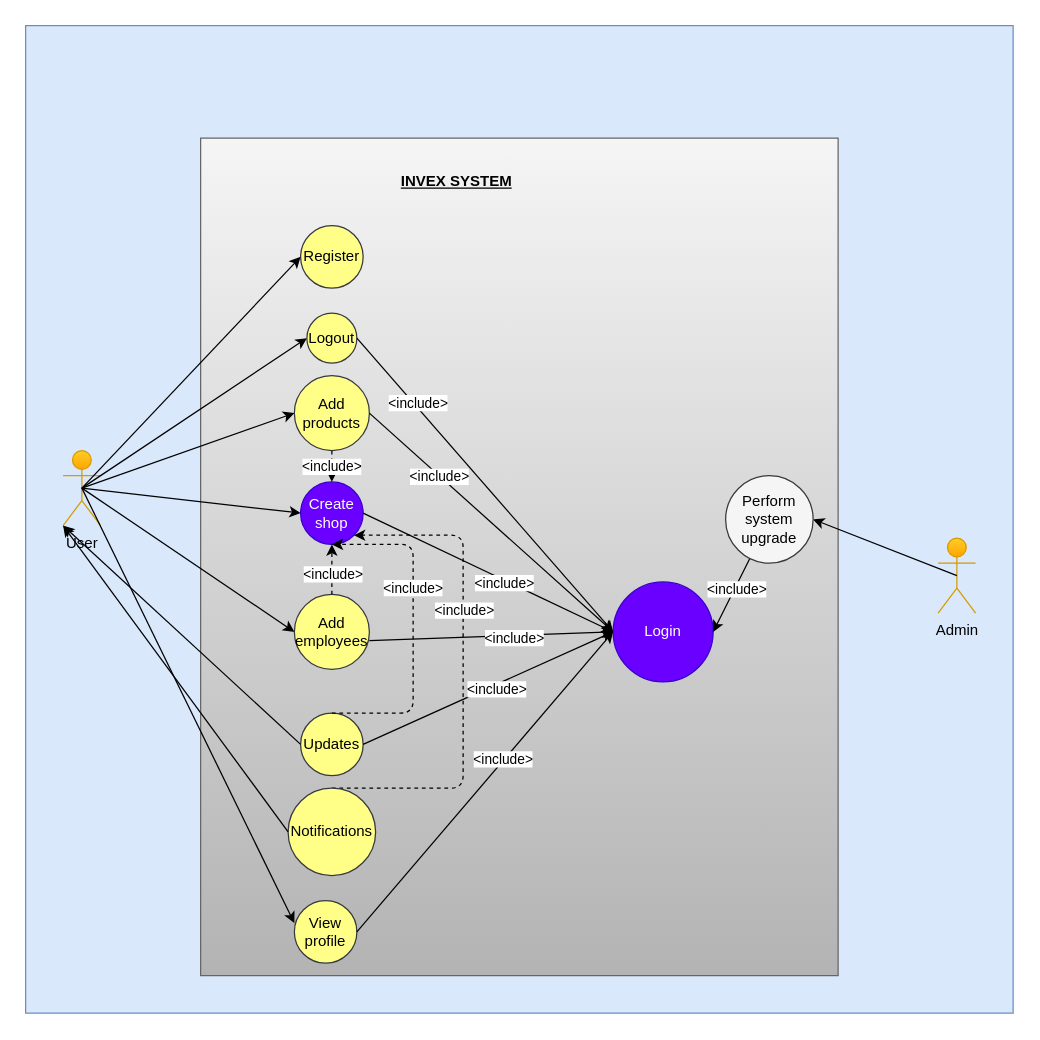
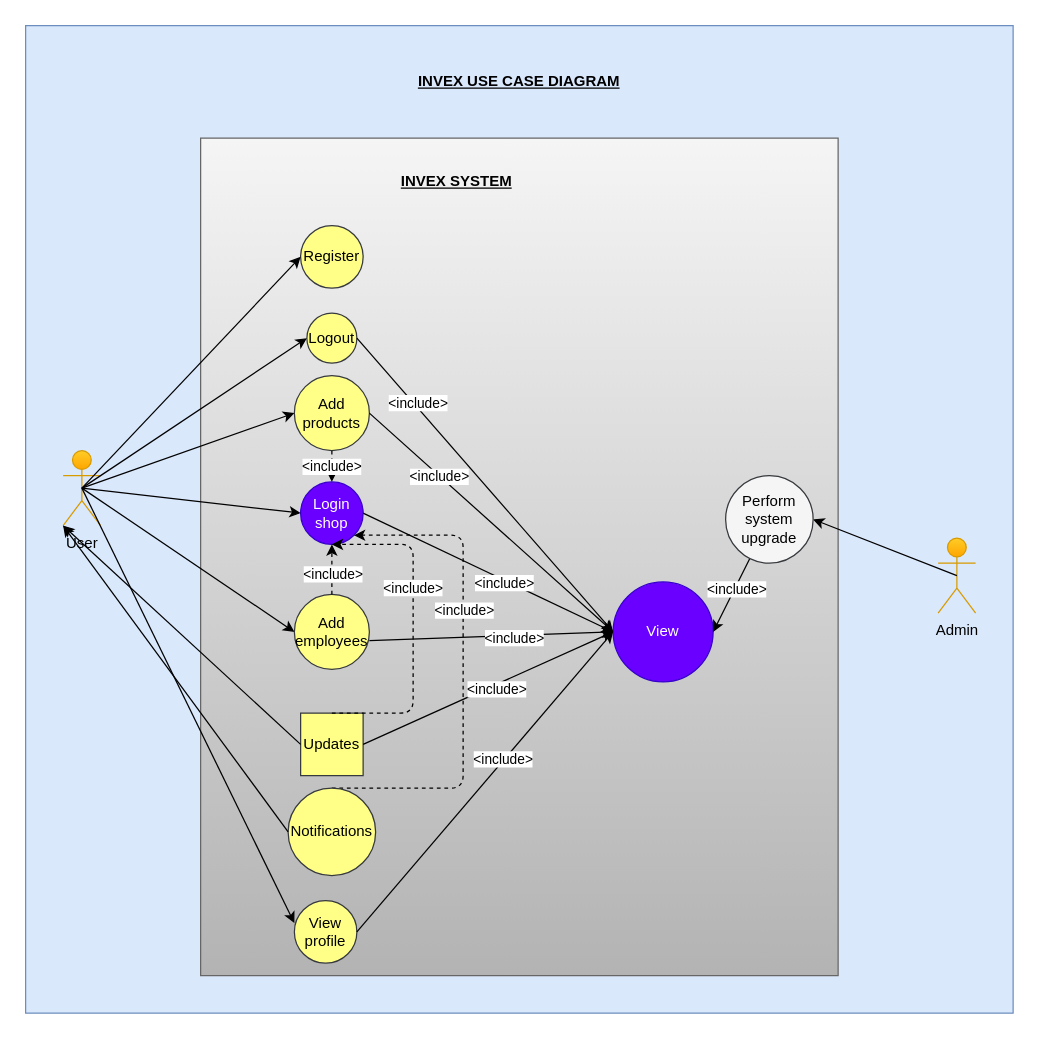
none -> (519, 82)
(332, 513) -> (332, 513)
(663, 632) -> (663, 632)
(332, 744) -> (332, 744)
